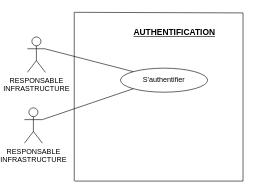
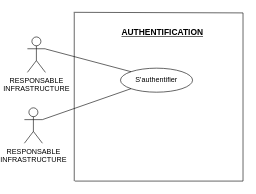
(174, 33) -> (162, 33)
(164, 80) -> (156, 80)
